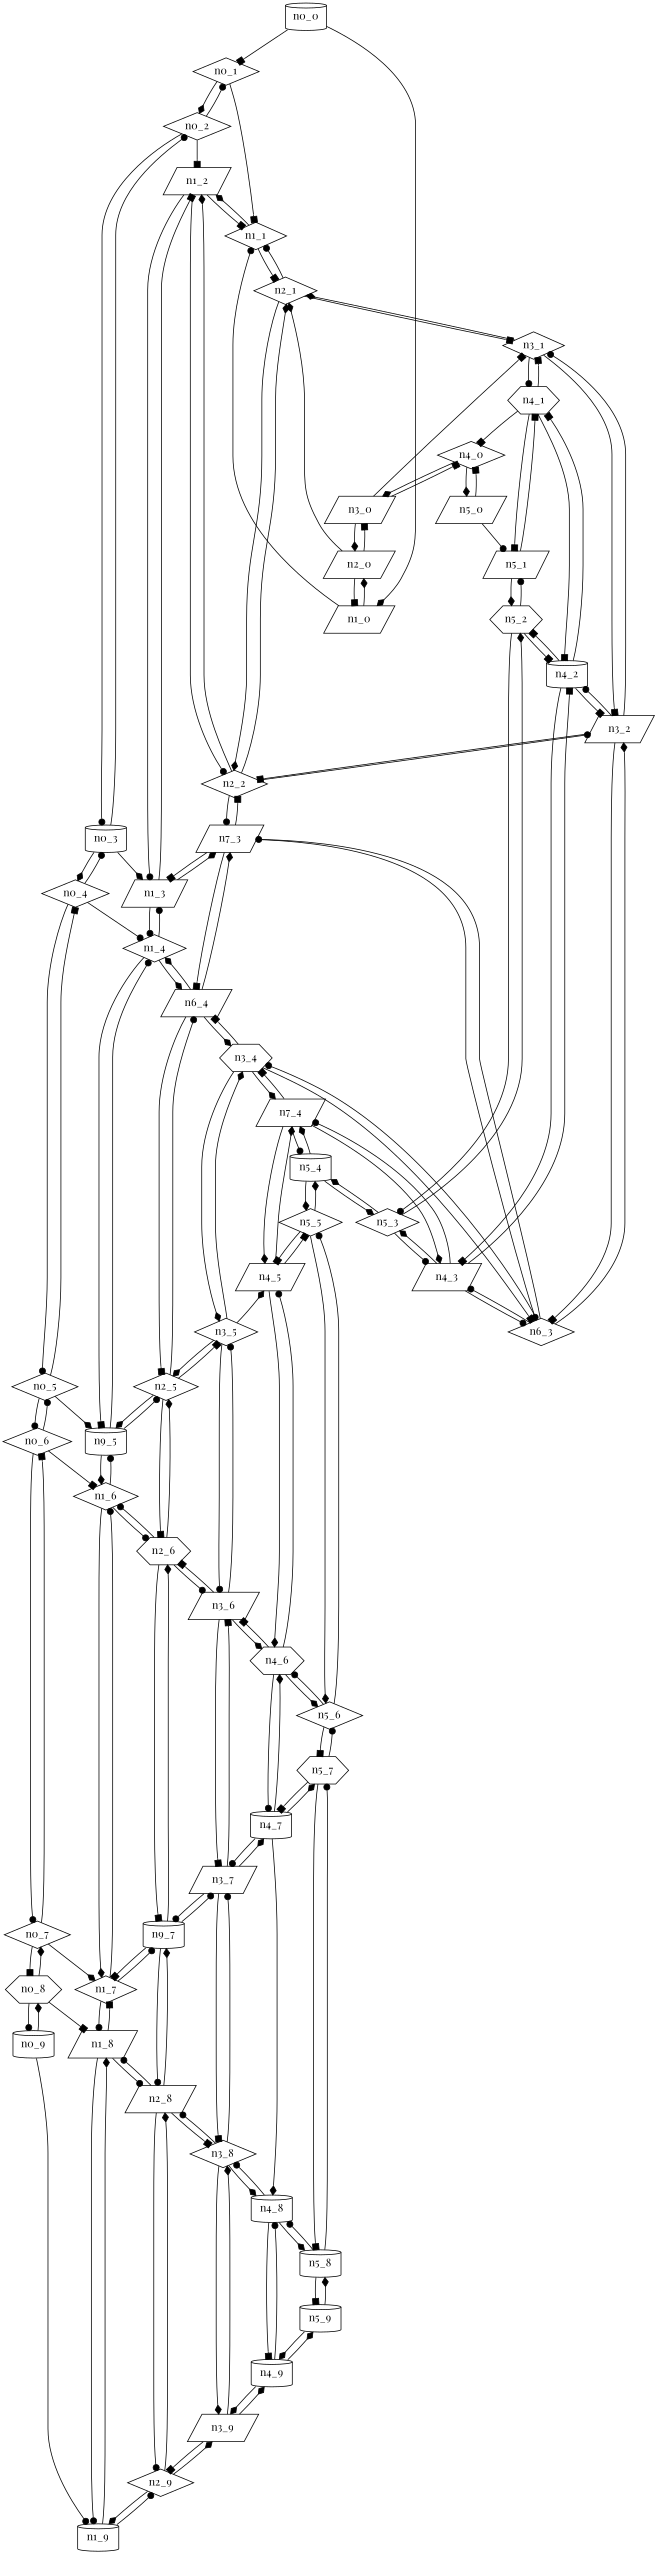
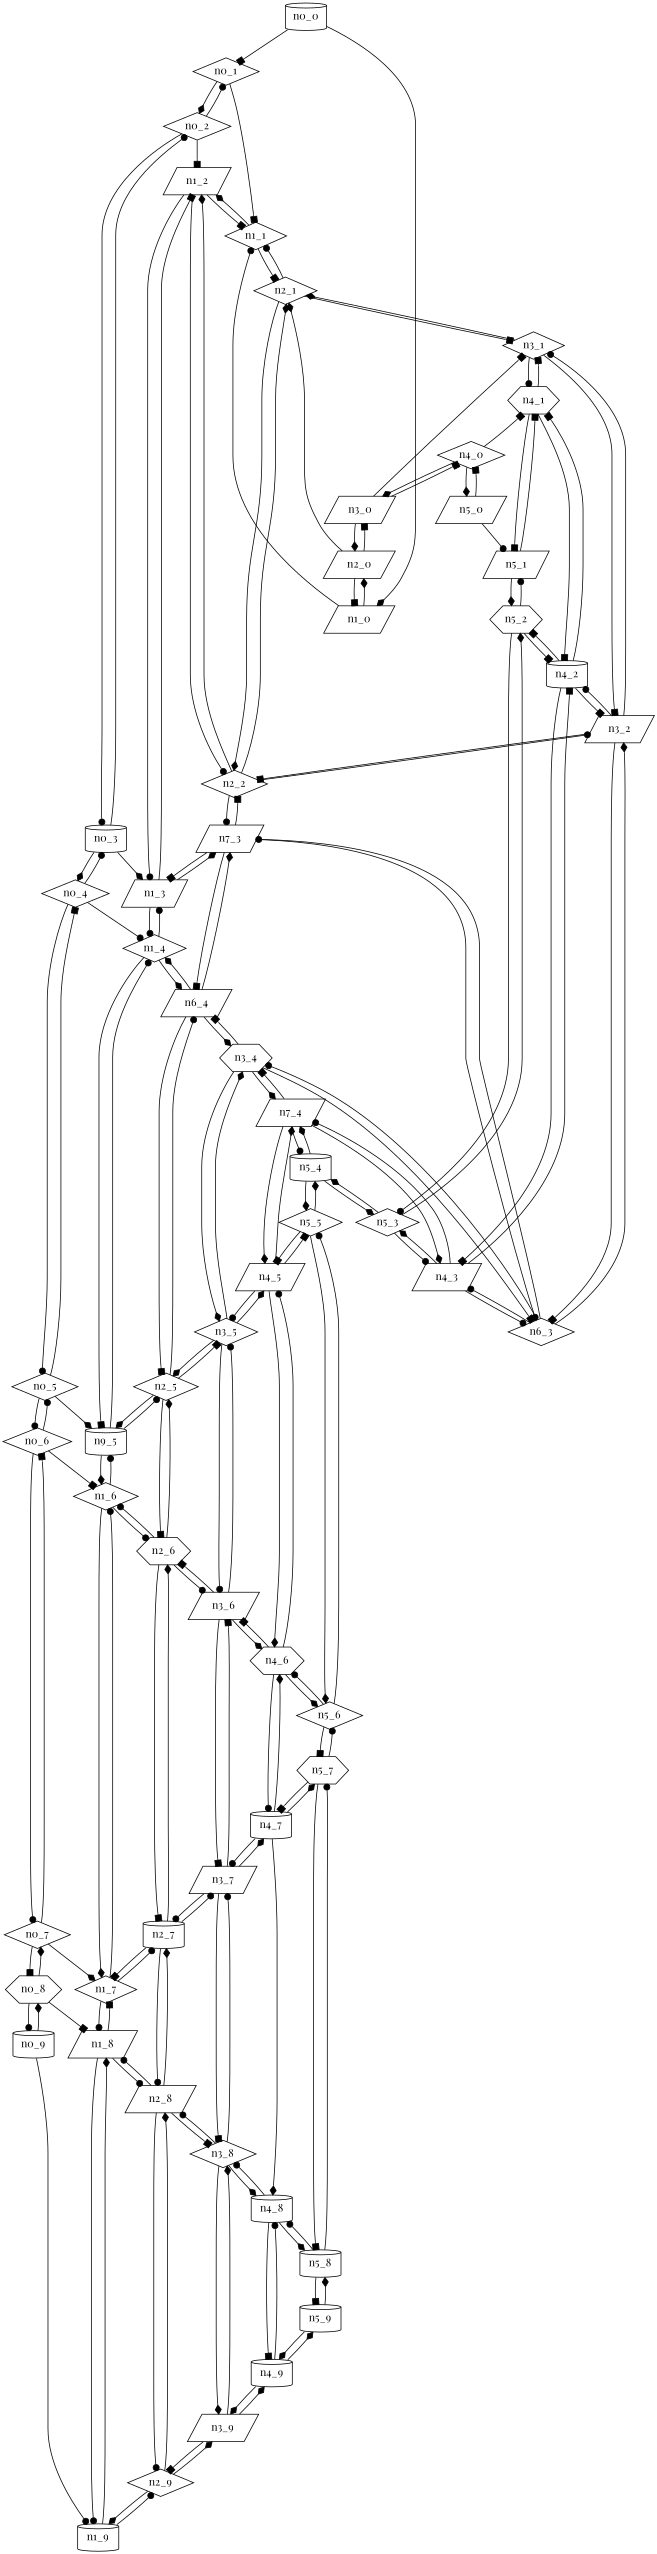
(501, 425) -> (501, 433)
none -> (244, 1303)
(164, 1935) -> (164, 1935)
